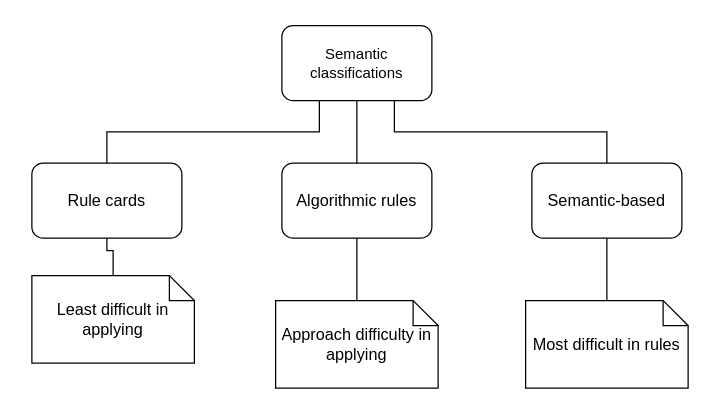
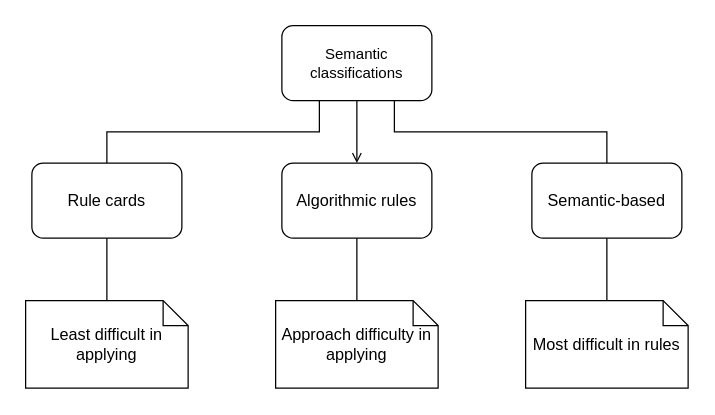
(357, 157) -> (357, 156)
(113, 319) -> (107, 344)
